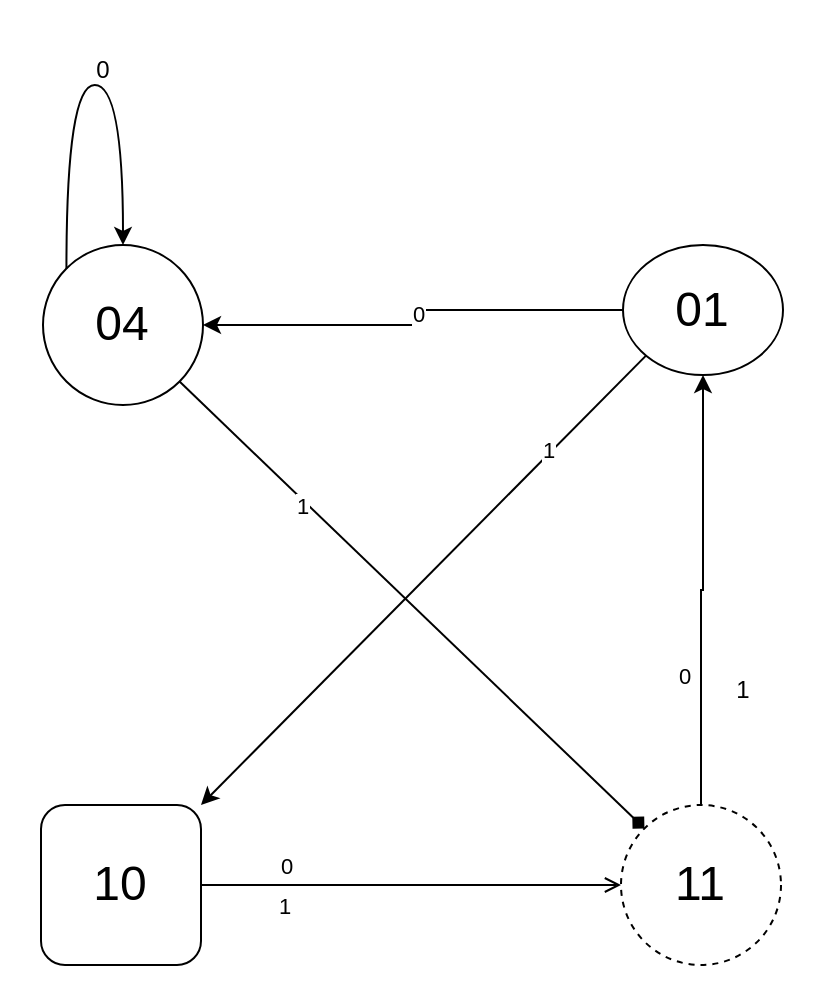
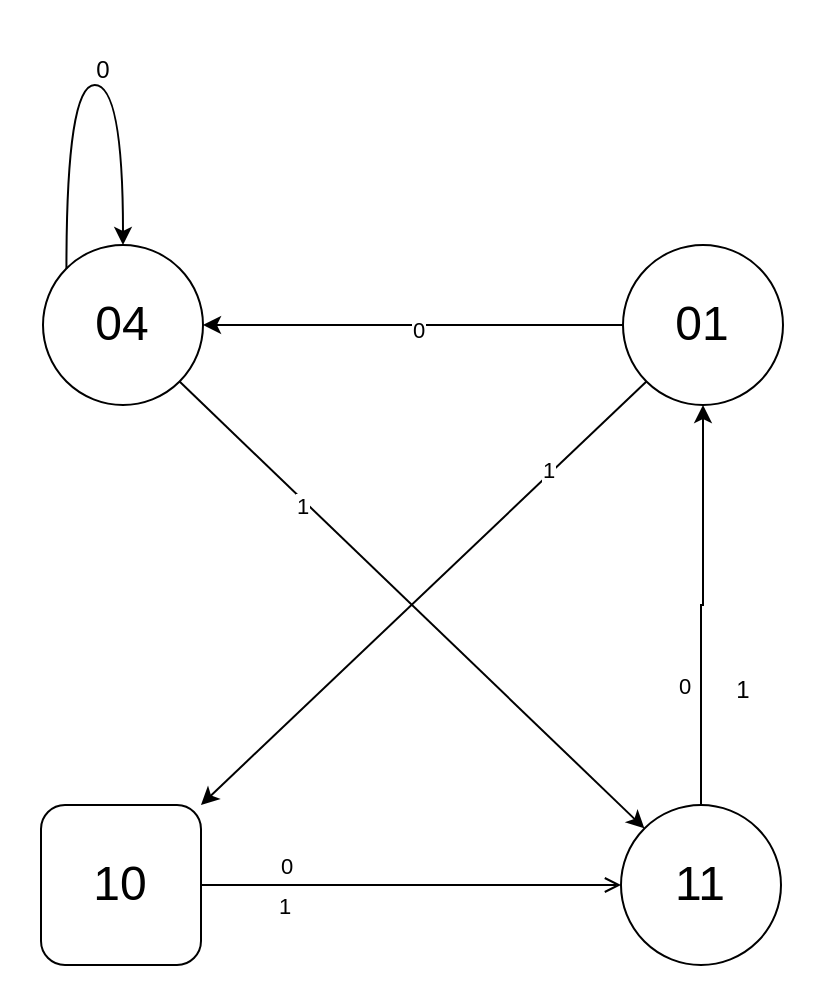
(703, 310) -> (703, 325)
(633, 817) -> (633, 818)
(701, 885) -> (701, 885)
